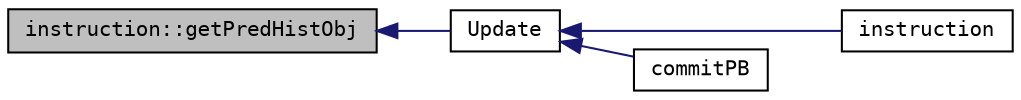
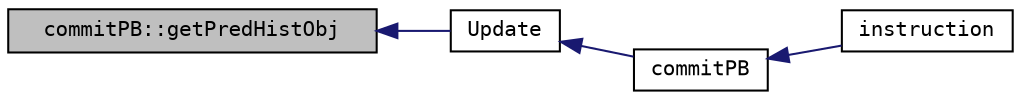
(192, 31) -> (192, 31)
(712, 31) -> (815, 50)
